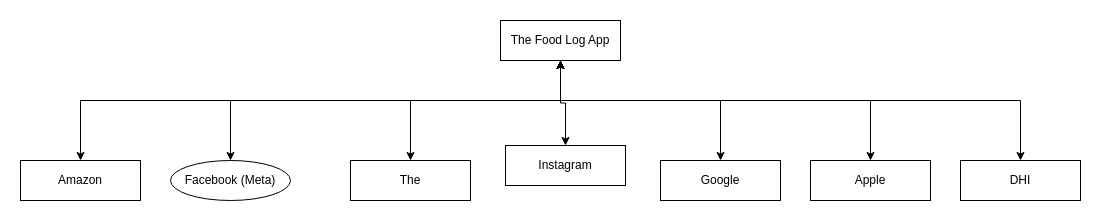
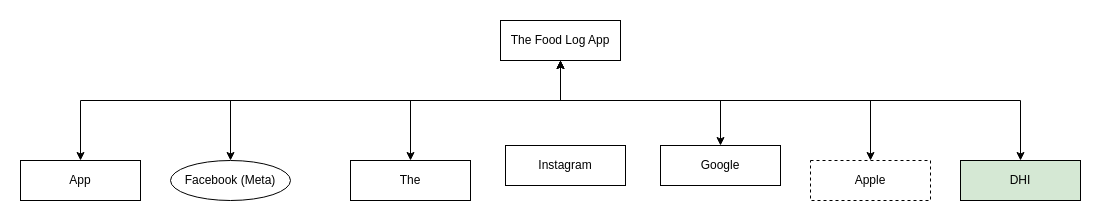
(566, 118) -> none
(81, 181) -> (81, 181)
(721, 181) -> (721, 166)
(871, 181) -> (871, 181)
(1021, 181) -> (1021, 181)
